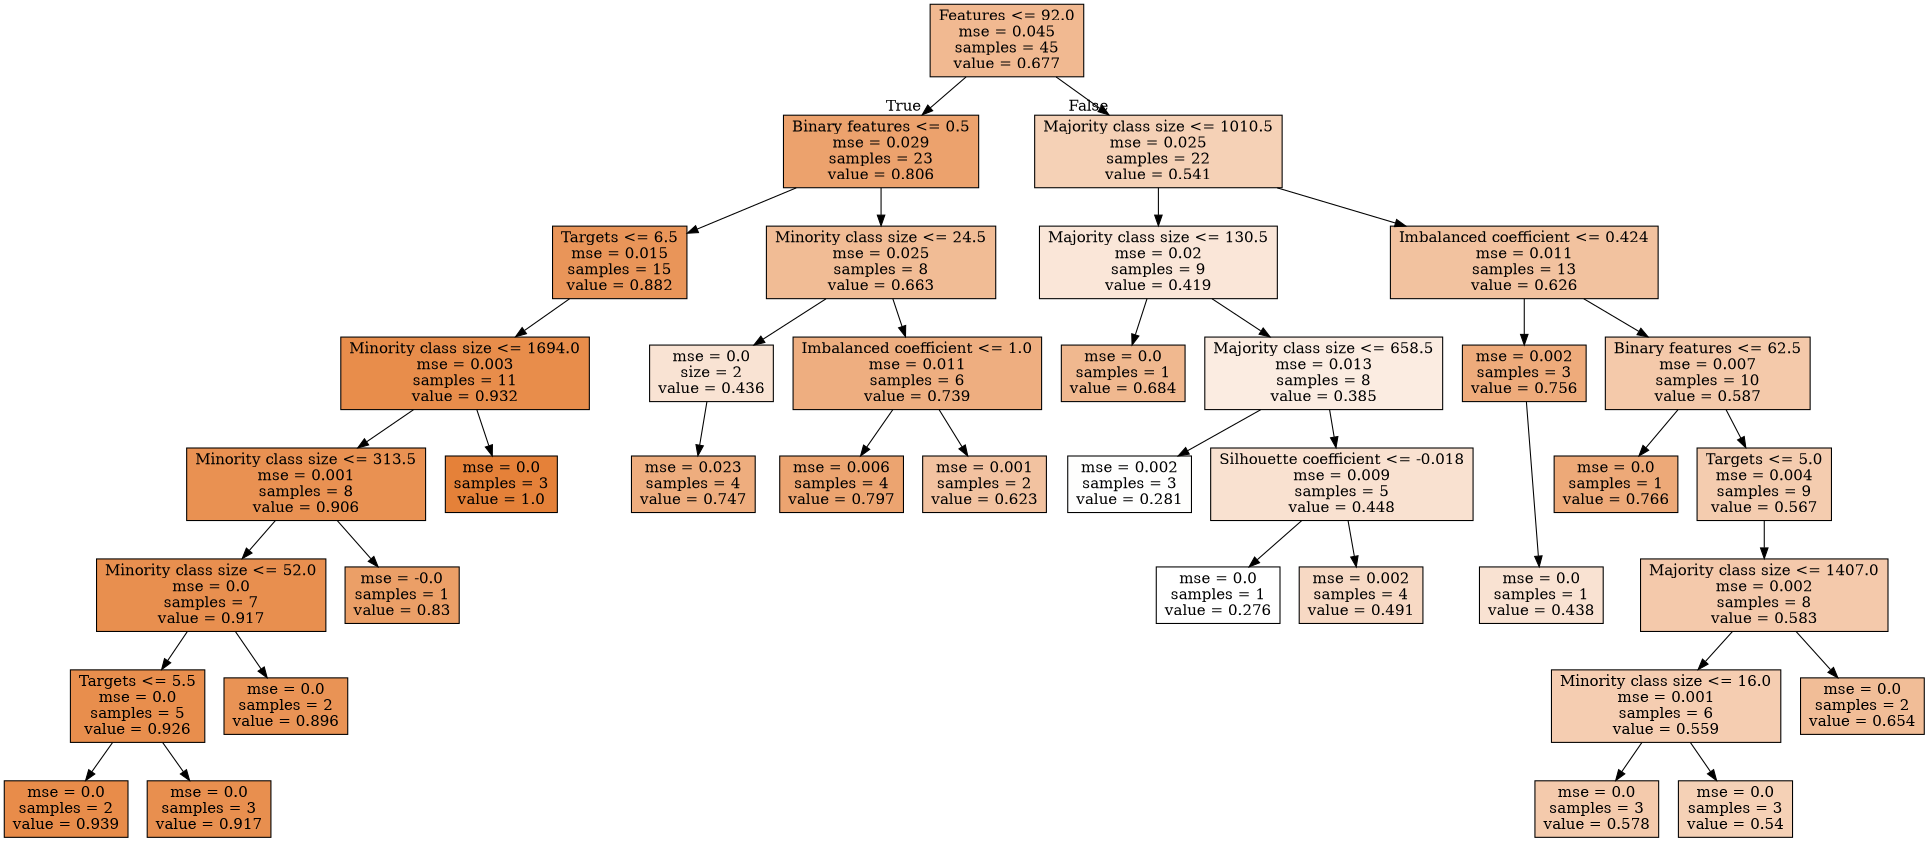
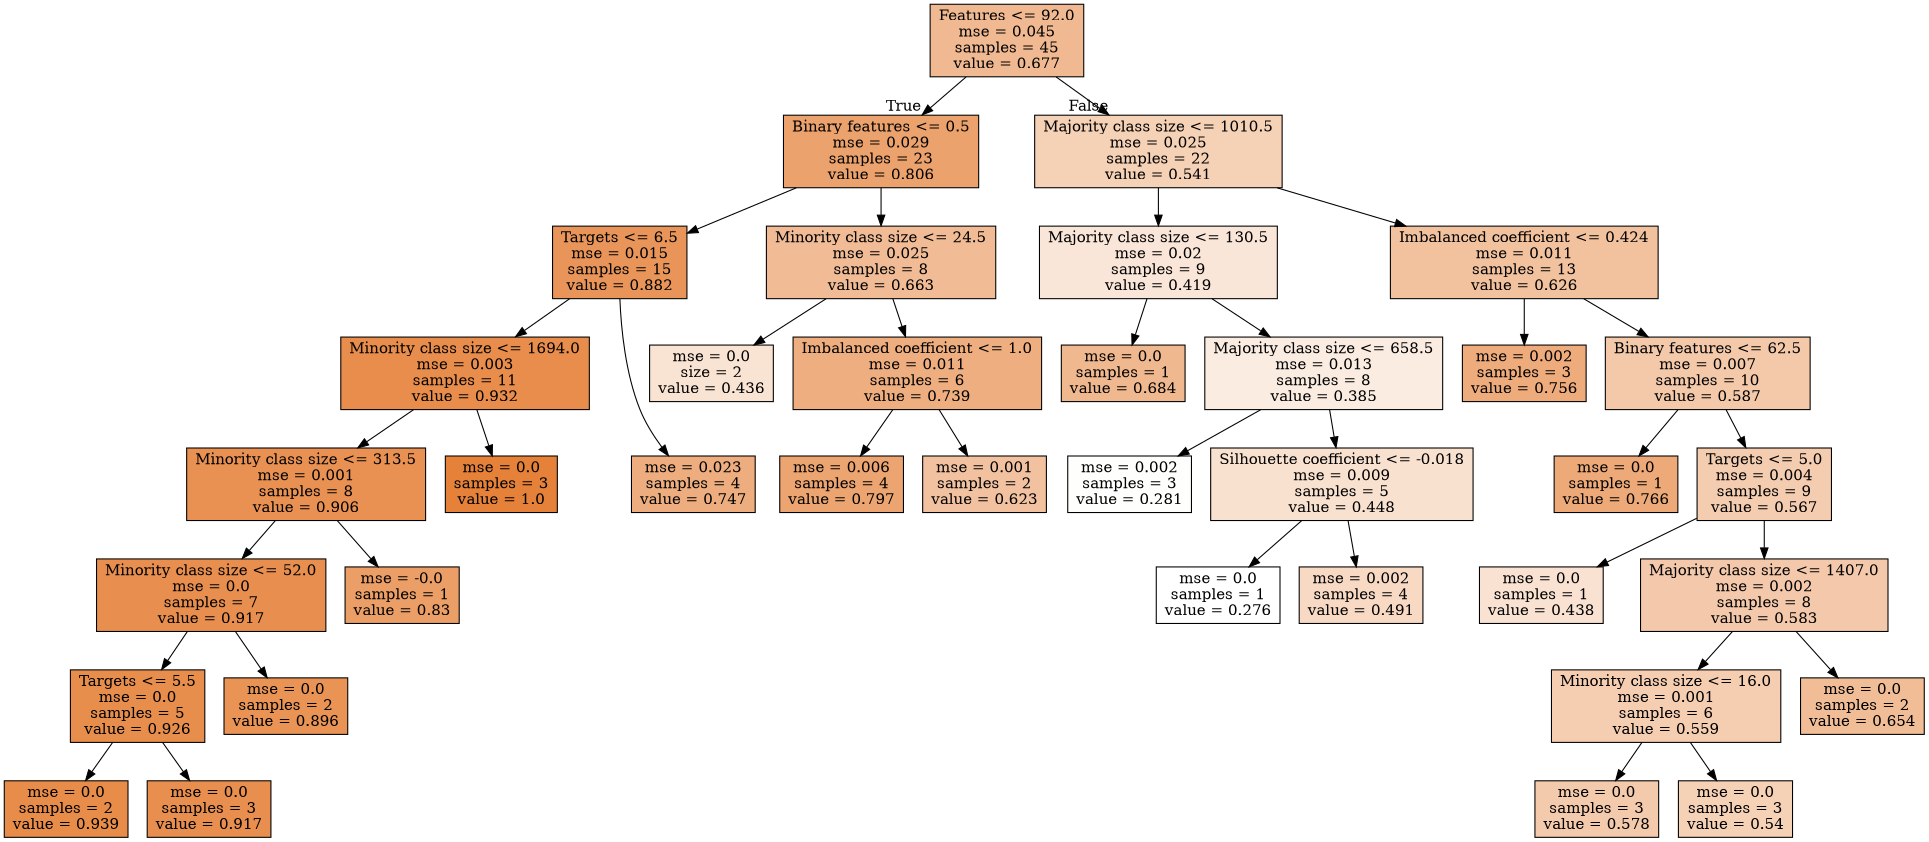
(703, 424) -> (630, 376)
(1532, 479) -> (1652, 540)
